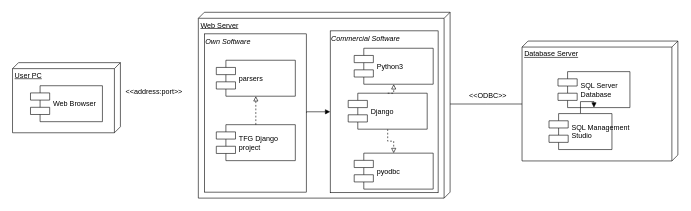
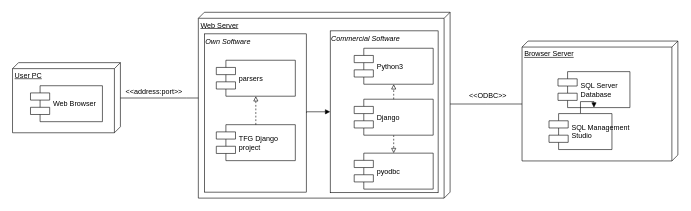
(554, 54) -> (552, 54)
none -> (159, 98)
(388, 111) -> (394, 117)
